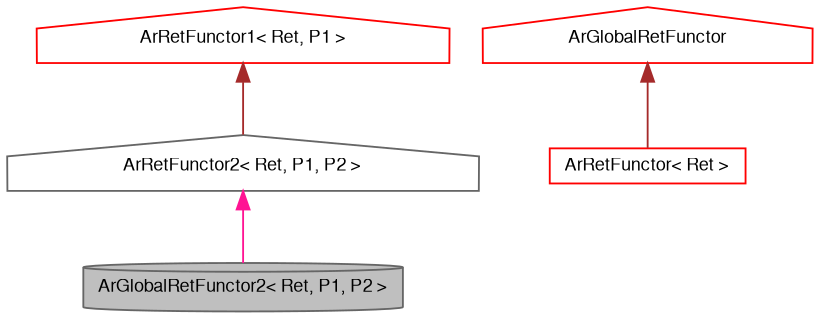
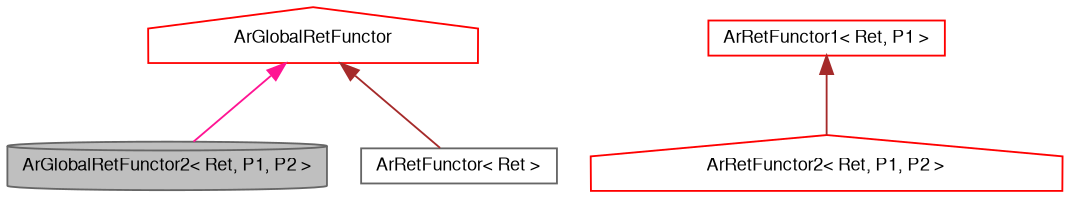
(243, 38) -> (827, 38)
(243, 166) -> (827, 166)
(648, 166) -> (459, 166)
(243, 236) -> (232, 109)
